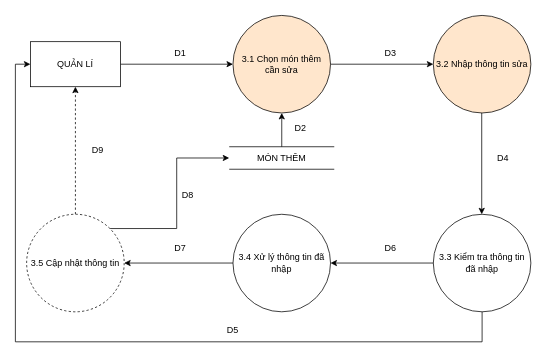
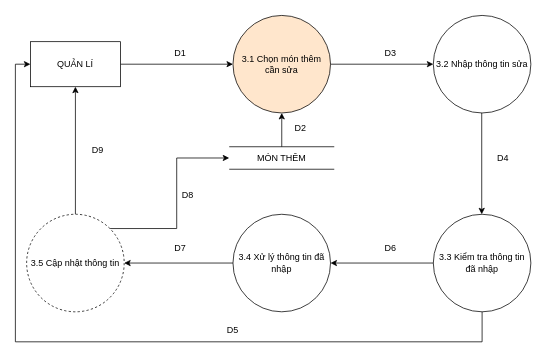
(482, 64) -> (482, 64)
(75, 153) -> (75, 153)
